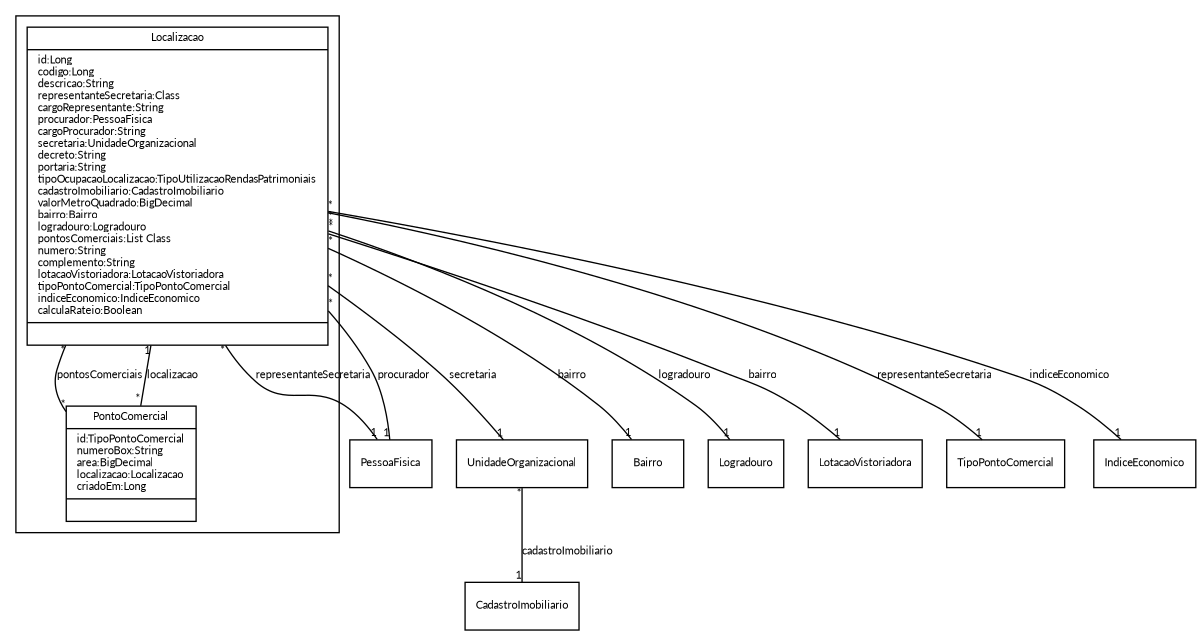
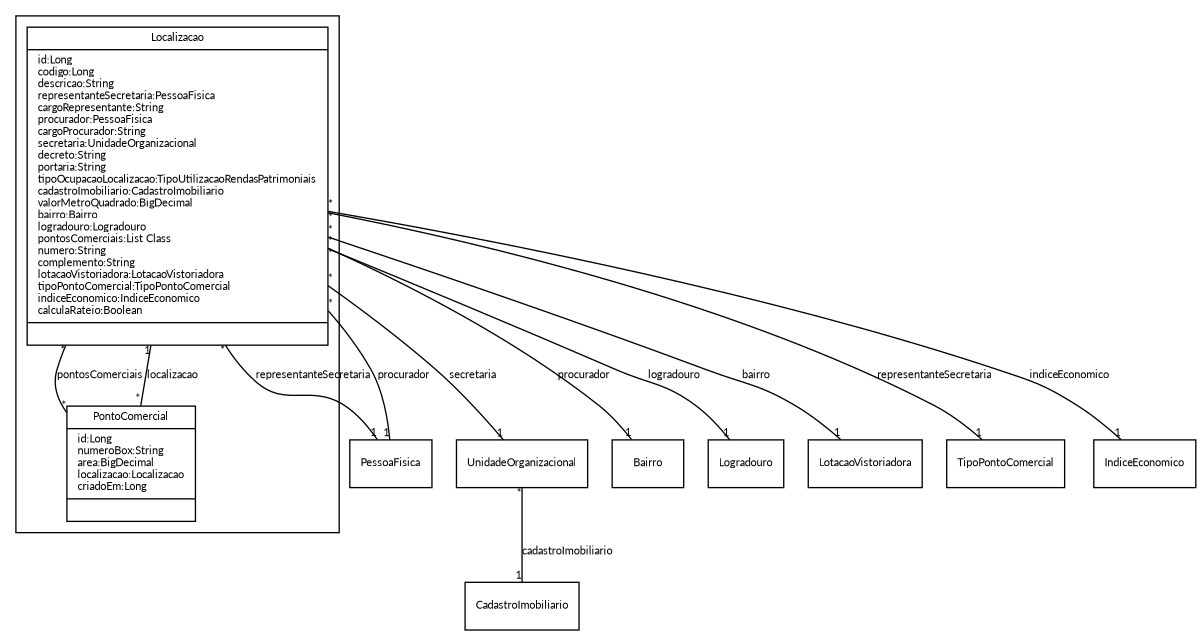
(109, 96) -> (127, 96)
(572, 376) -> (584, 376)
(131, 439) -> (95, 439)
